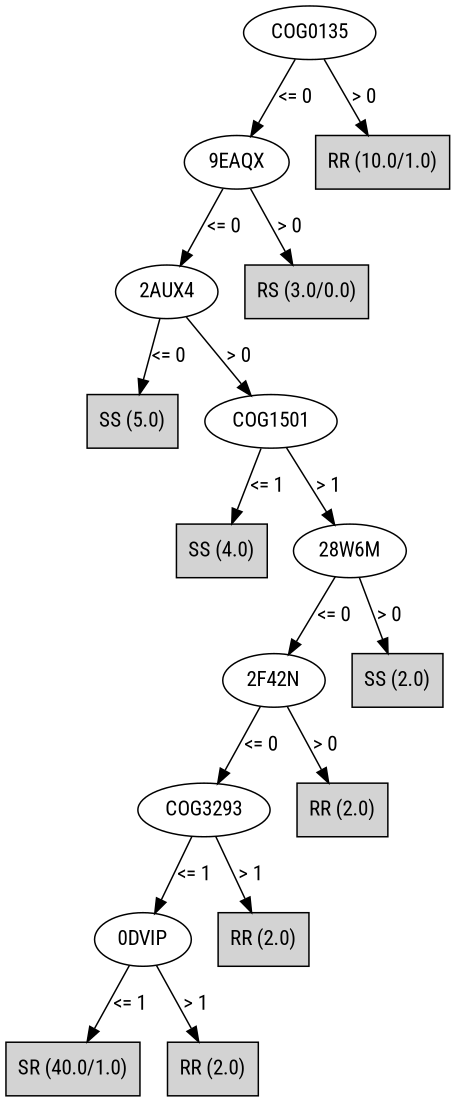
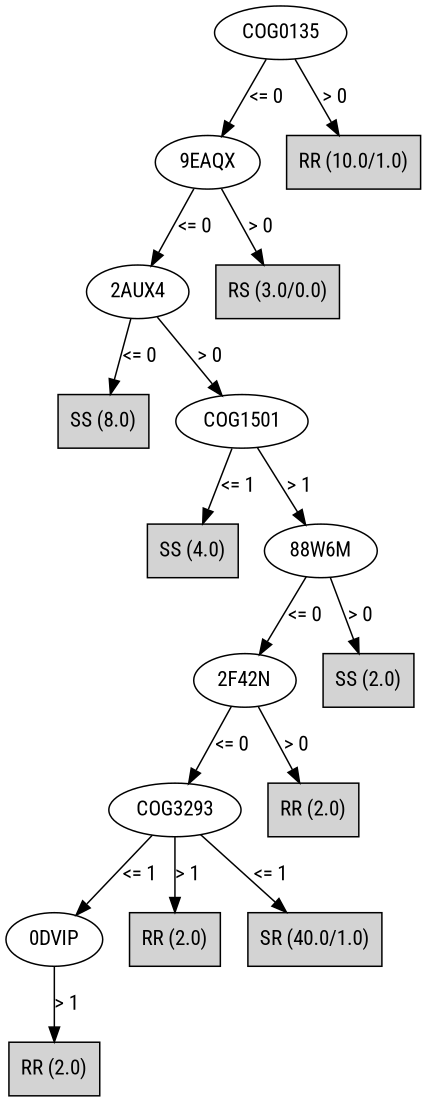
(133, 421) -> (103, 421)
(350, 551) -> (321, 551)
(112, 997) -> (238, 868)
